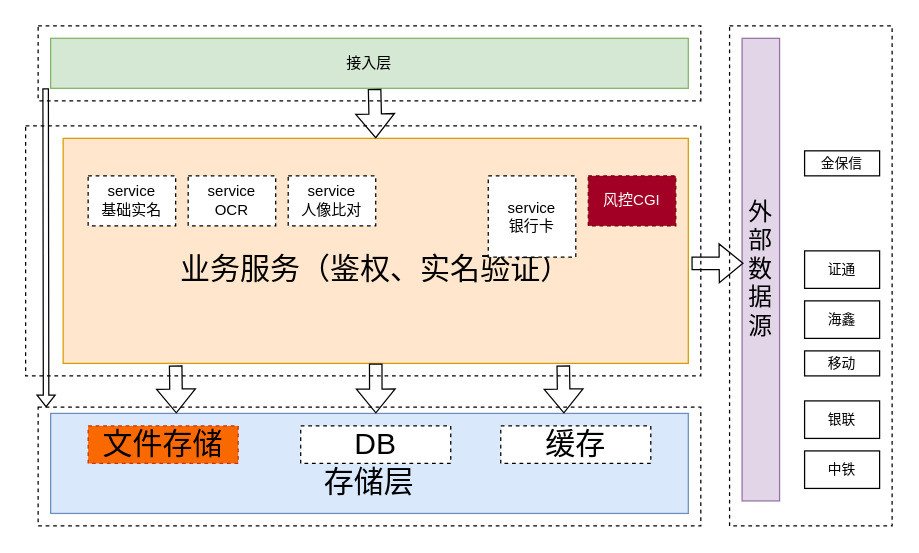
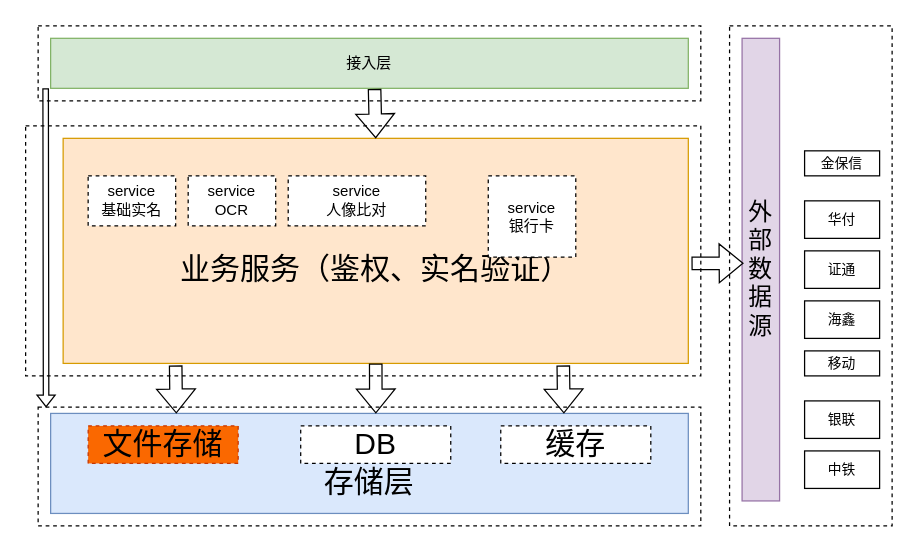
(332, 201) -> (357, 201)
(632, 201) -> none
none -> (842, 219)
